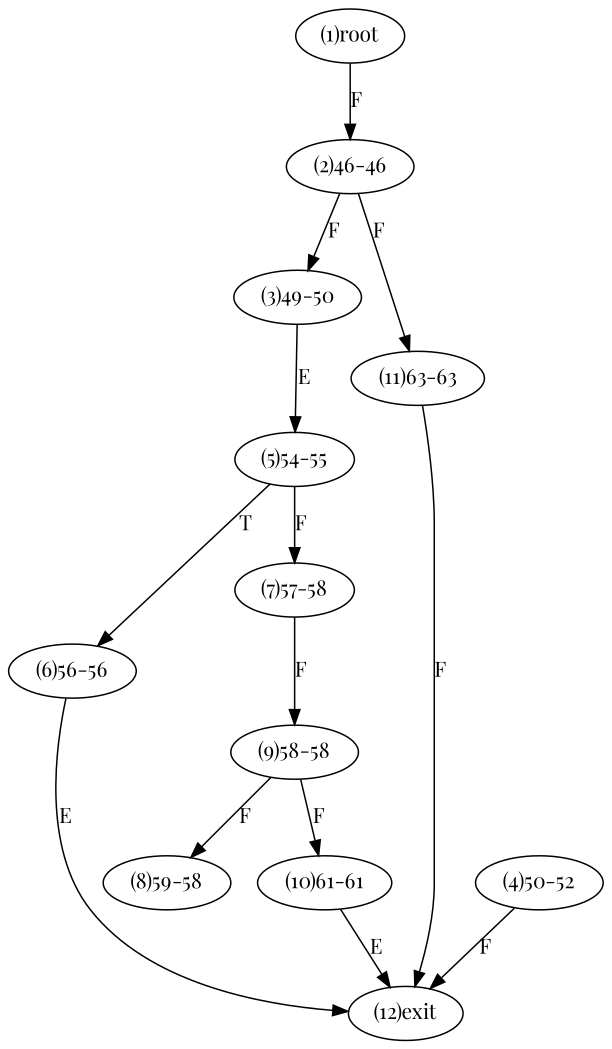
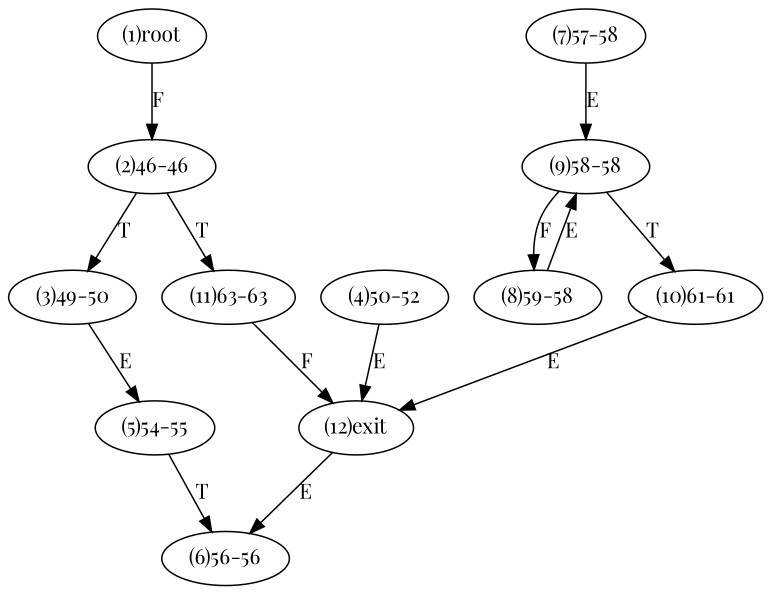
(334, 232) -> (125, 232)
(379, 232) -> (203, 232)
none -> (559, 240)
(295, 517) -> none
(301, 671) -> (593, 101)
(319, 818) -> (653, 232)
(108, 928) -> (297, 488)
(486, 948) -> (379, 363)
